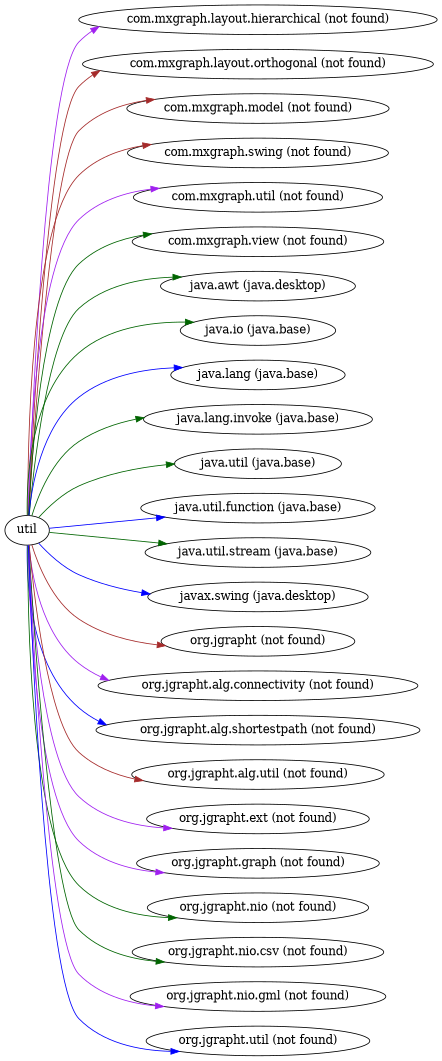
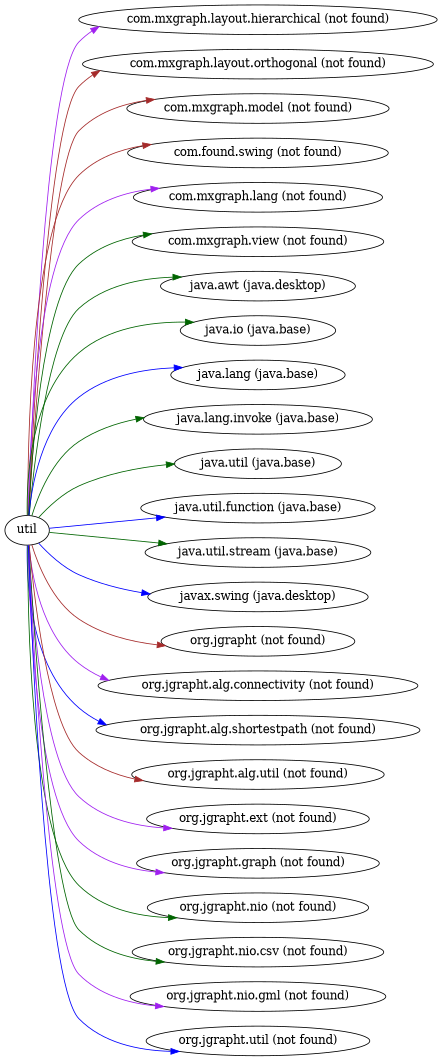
(258, 153) -> (258, 153)
(258, 197) -> (258, 197)
